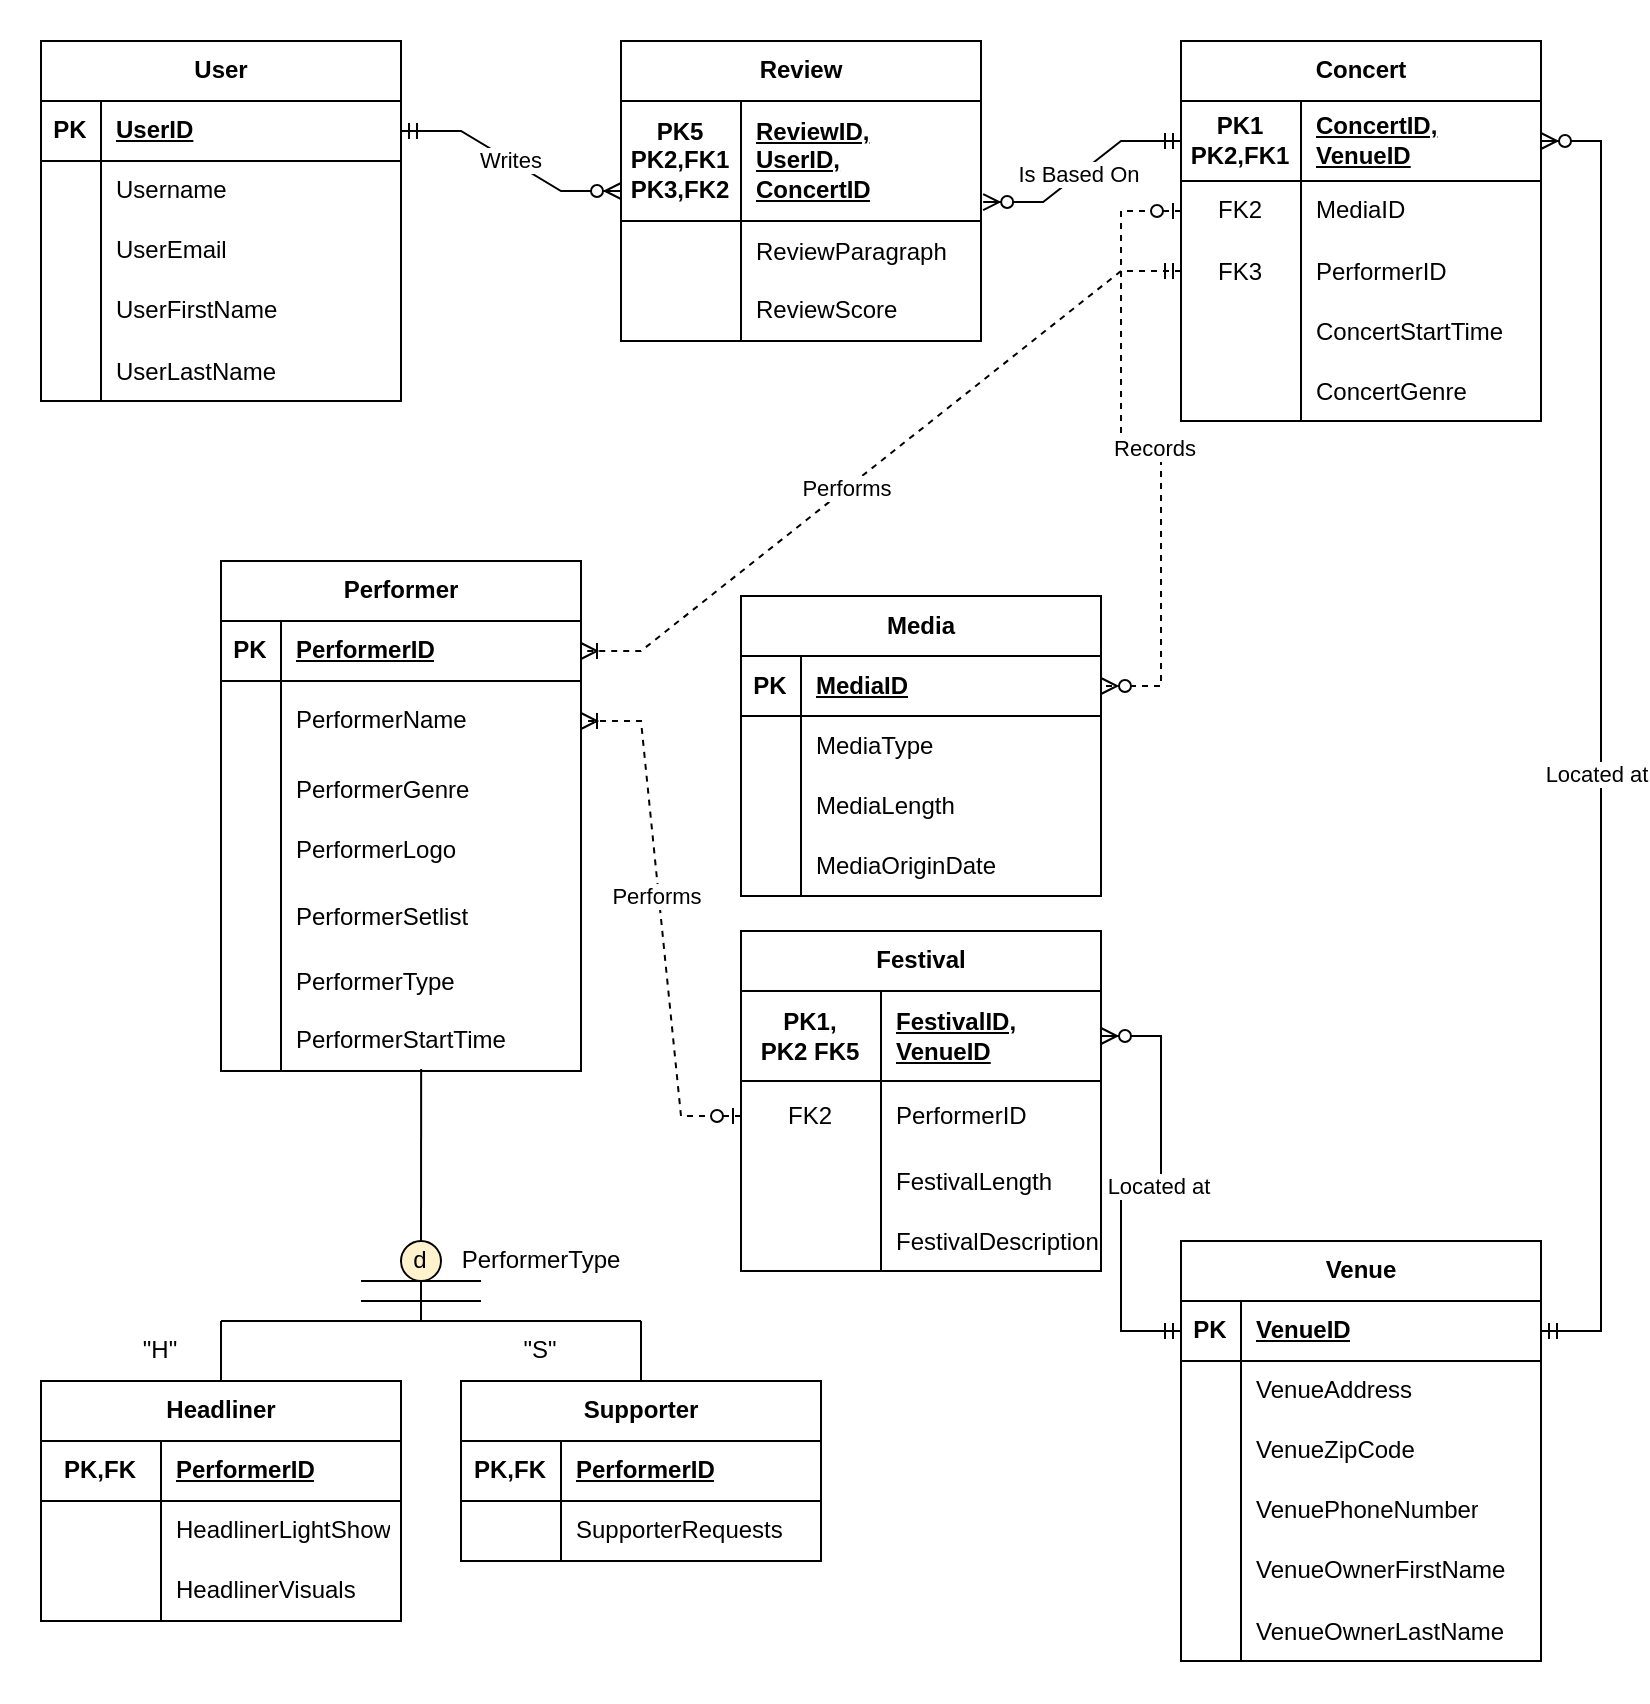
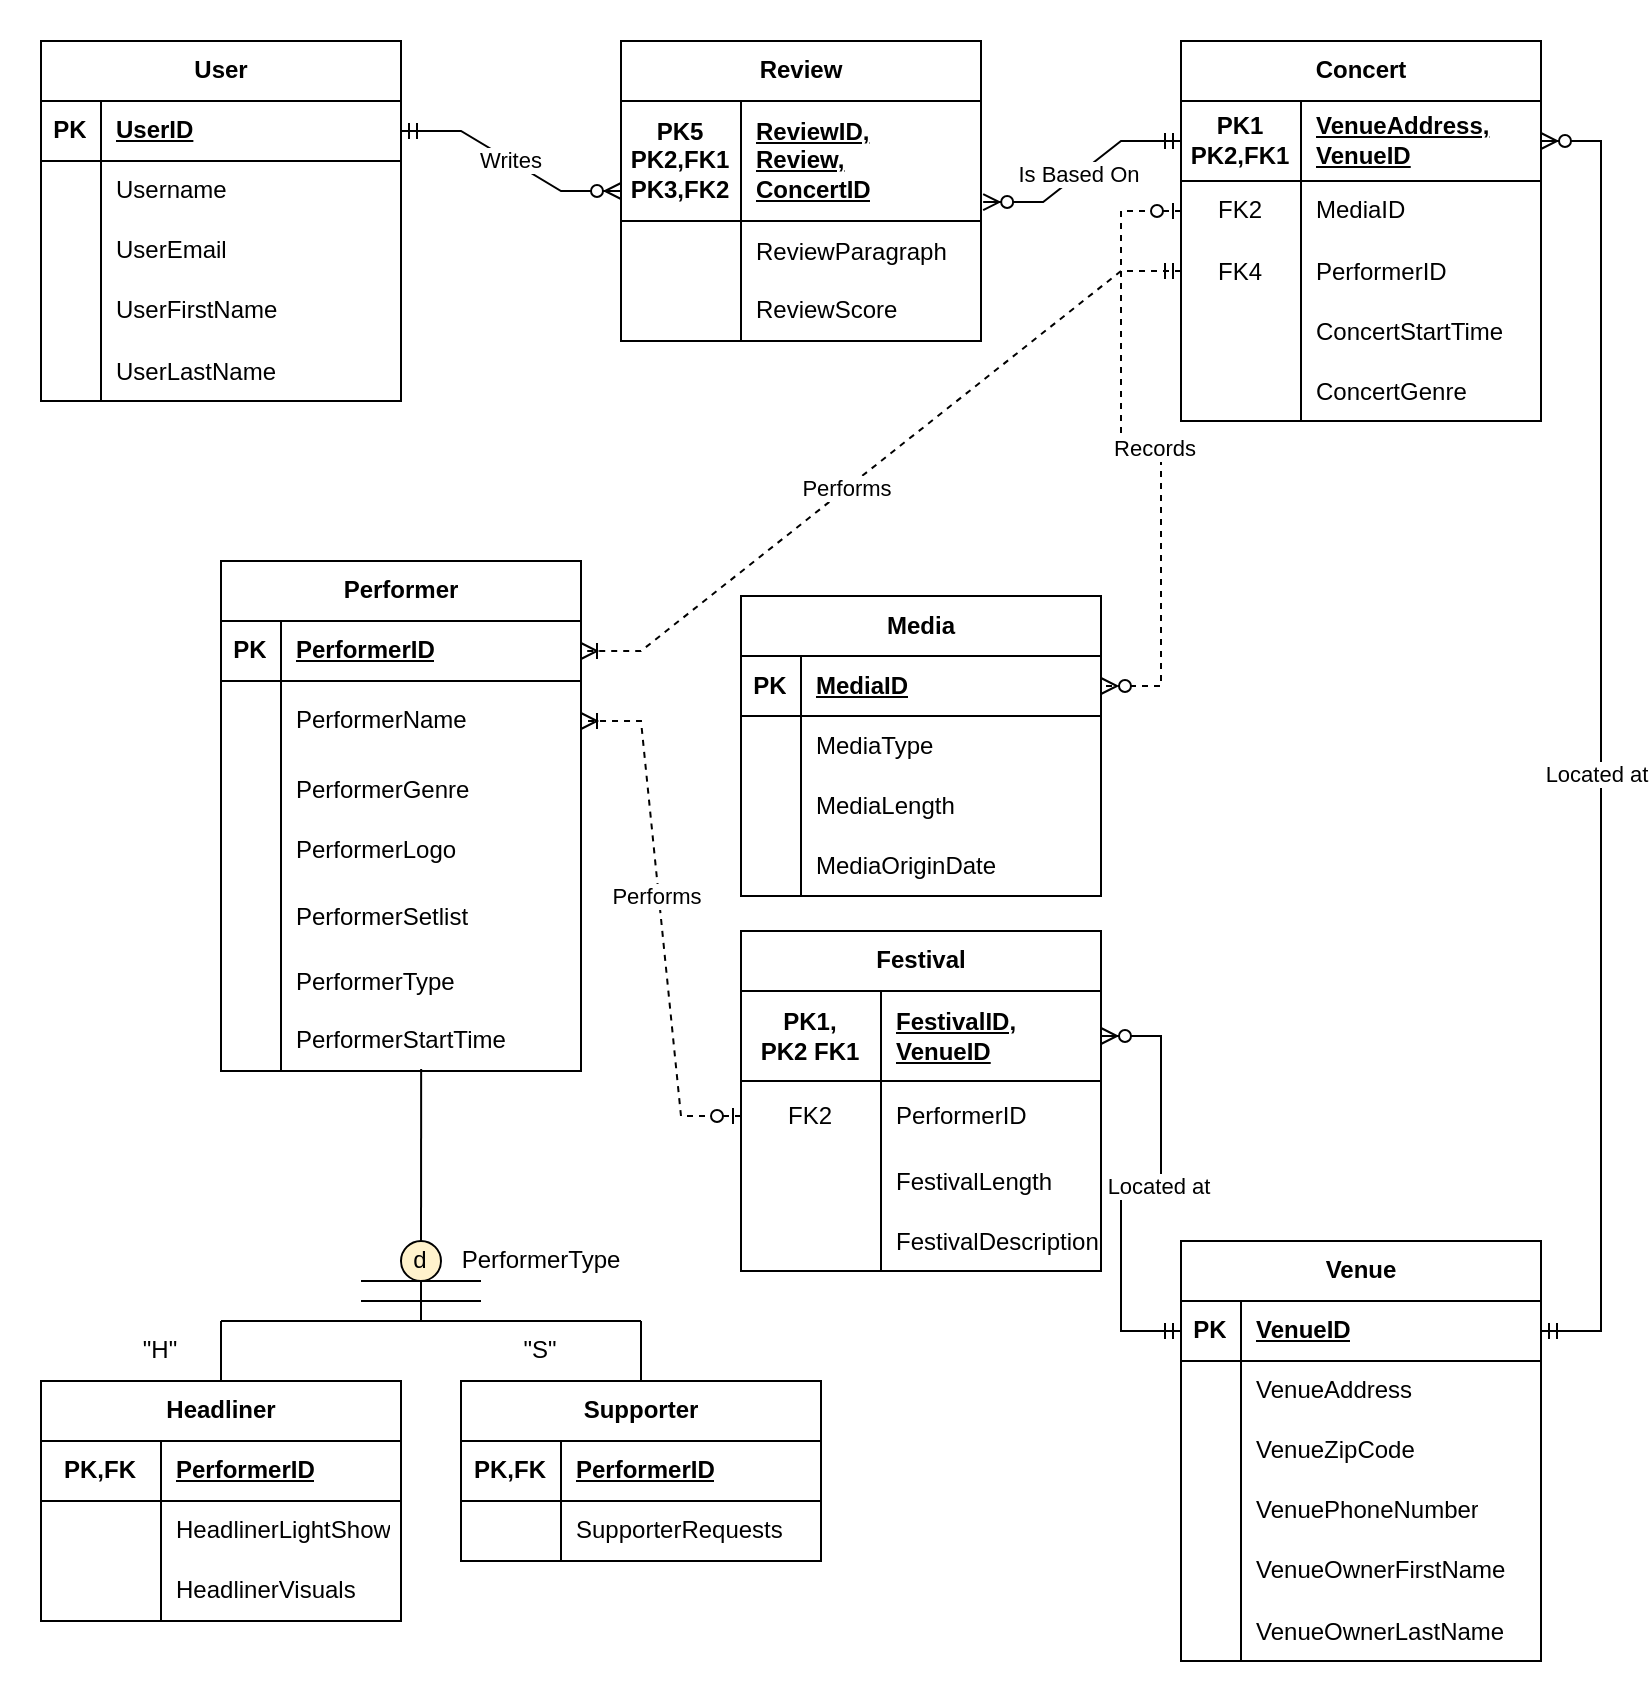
(1381, 141) -> (1401, 141)
(817, 161) -> (817, 161)
(1240, 272) -> (1240, 272)
(811, 1037) -> (811, 1037)
